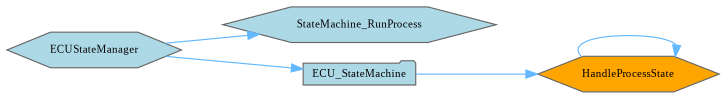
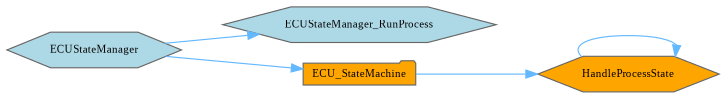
(359, 25) -> (359, 25)
(359, 74) -> (359, 74)
